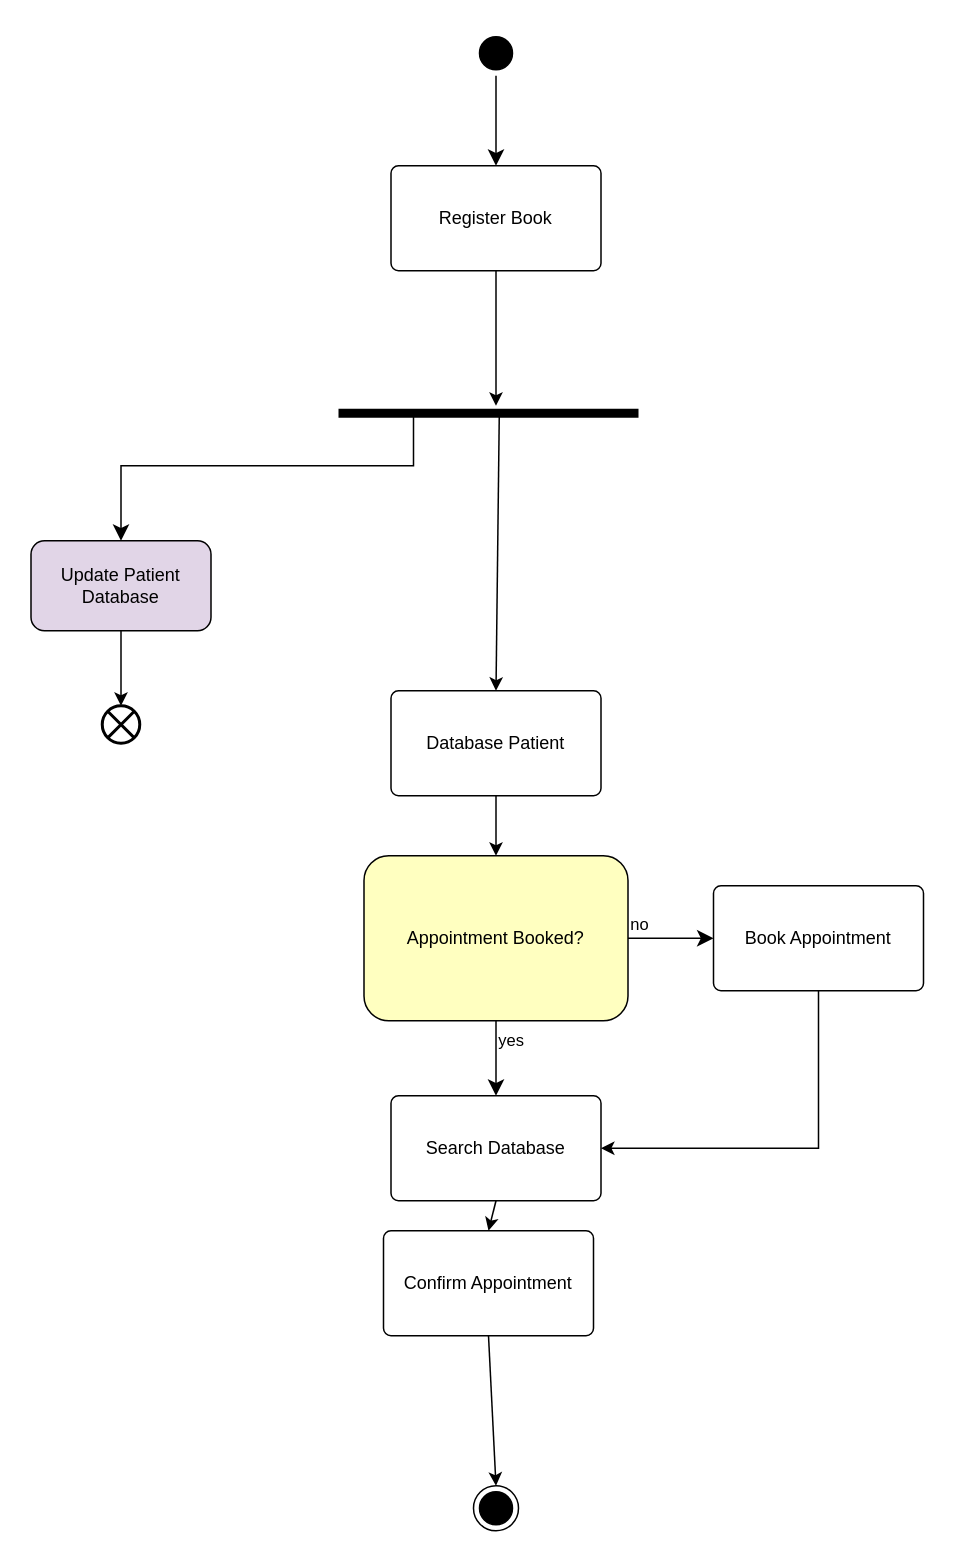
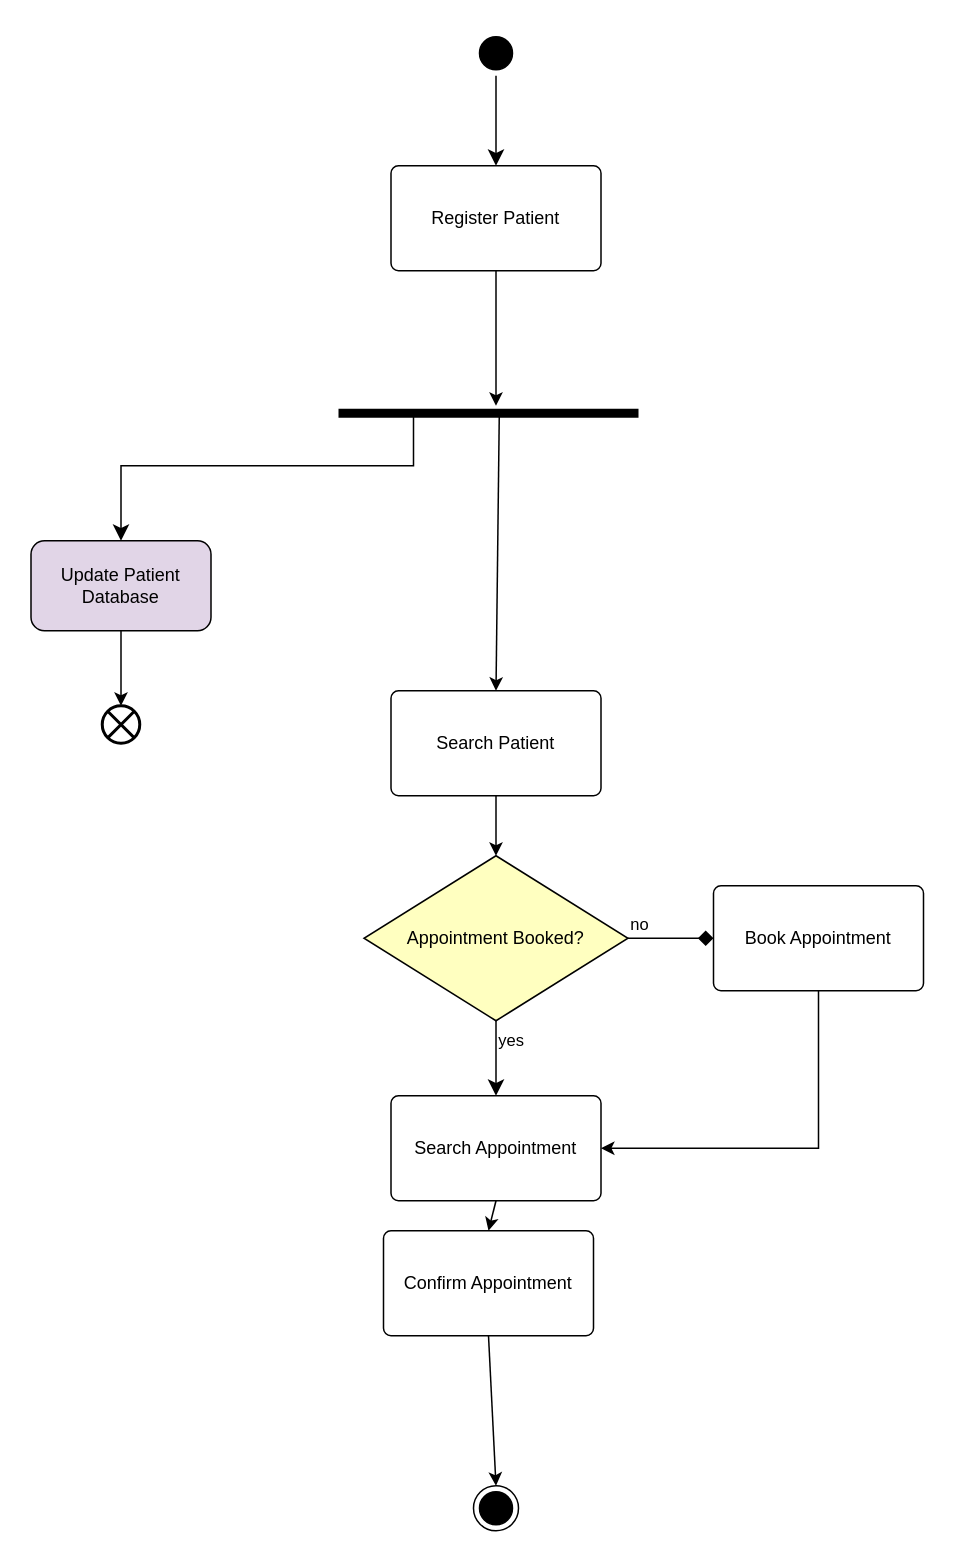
(496, 218) -> (496, 218)
(496, 743) -> (496, 743)
(496, 938) -> (496, 938)
(699, 938) -> (698, 938)
(496, 1148) -> (496, 1148)
